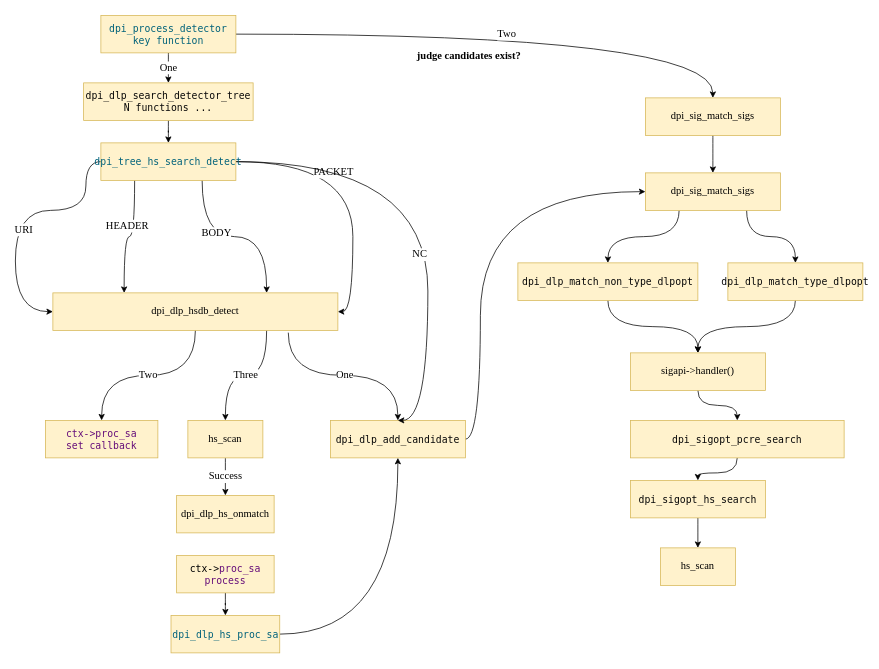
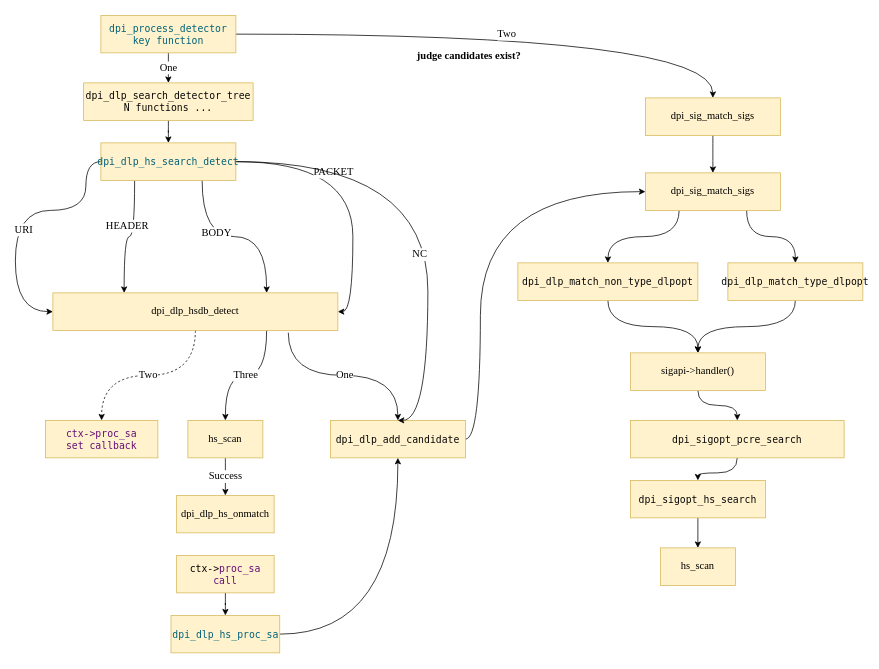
(168, 162) -> (168, 162)
(186, 361) -> (186, 361)
(225, 574) -> (225, 574)
